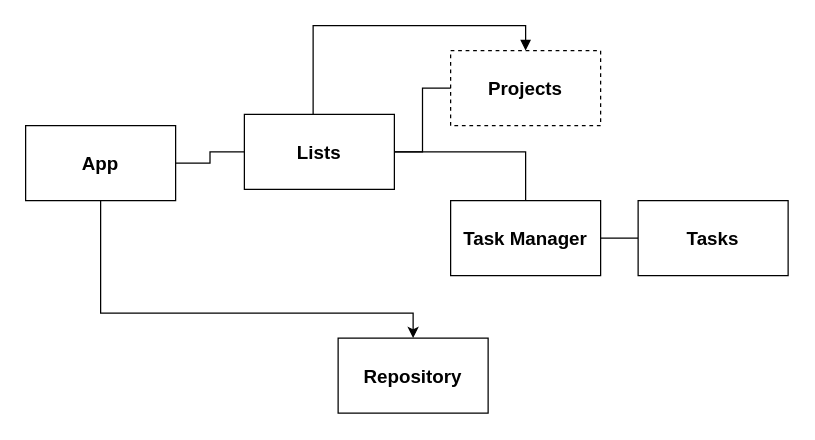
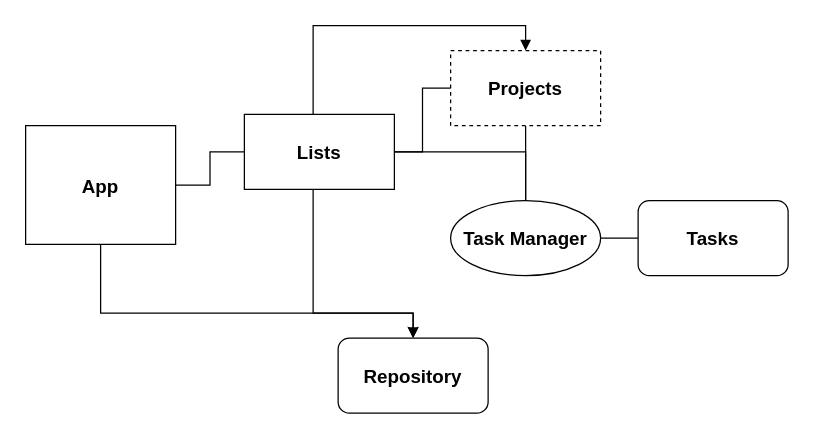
none -> (526, 138)
(101, 163) -> (101, 185)
(526, 238) -> (526, 238)
(713, 238) -> (713, 238)
none -> (313, 250)
(413, 376) -> (413, 376)
